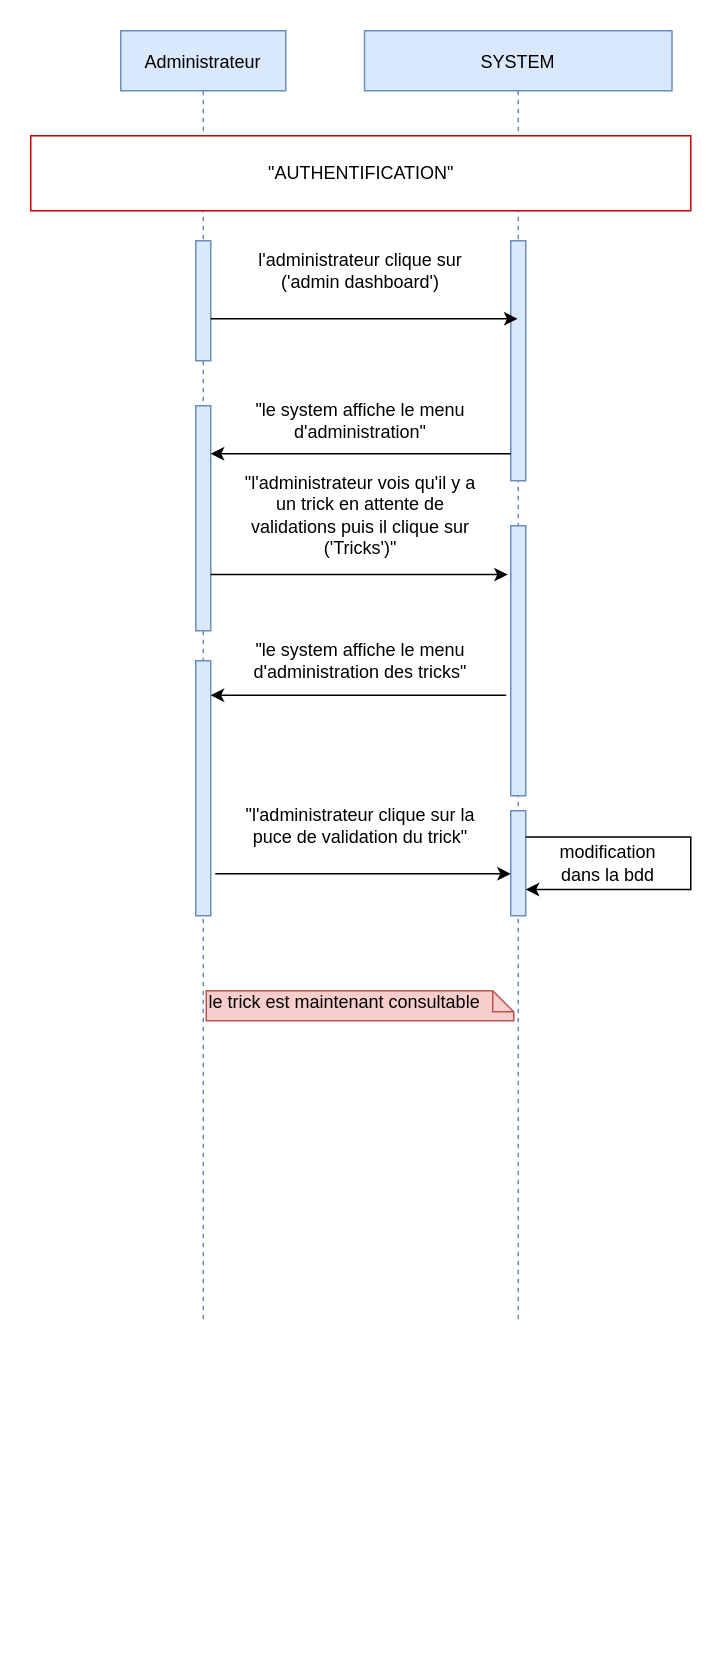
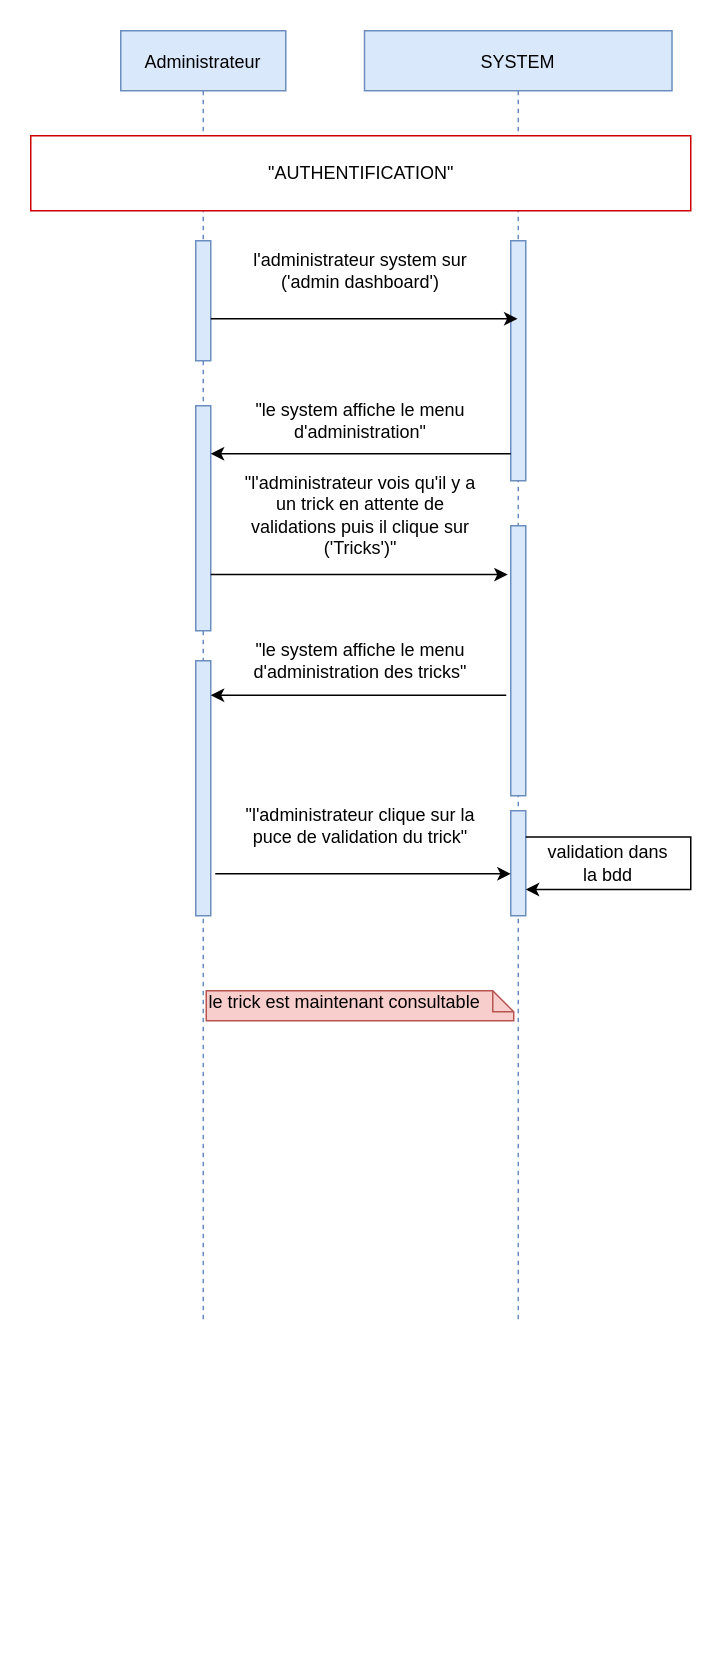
(361, 271) -> (361, 271)
(608, 863) -> (608, 863)
